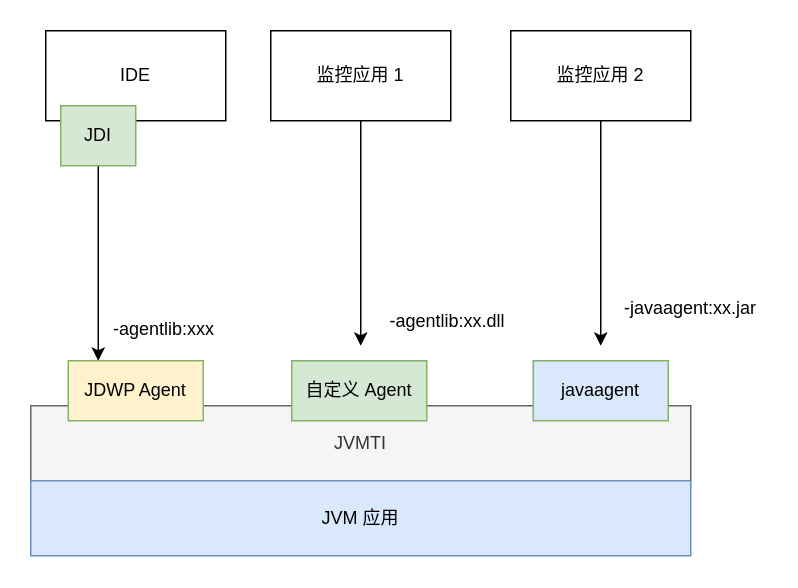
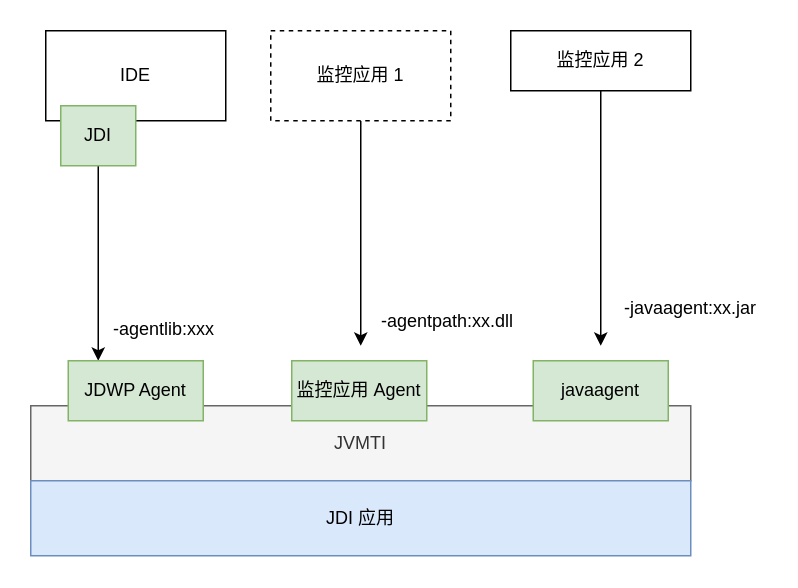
(361, 76) -> (361, 76)
(601, 76) -> (601, 61)
(448, 322) -> (448, 322)
(136, 391) -> (136, 391)
(359, 391) -> (359, 391)
(601, 391) -> (601, 391)
(361, 518) -> (361, 518)
